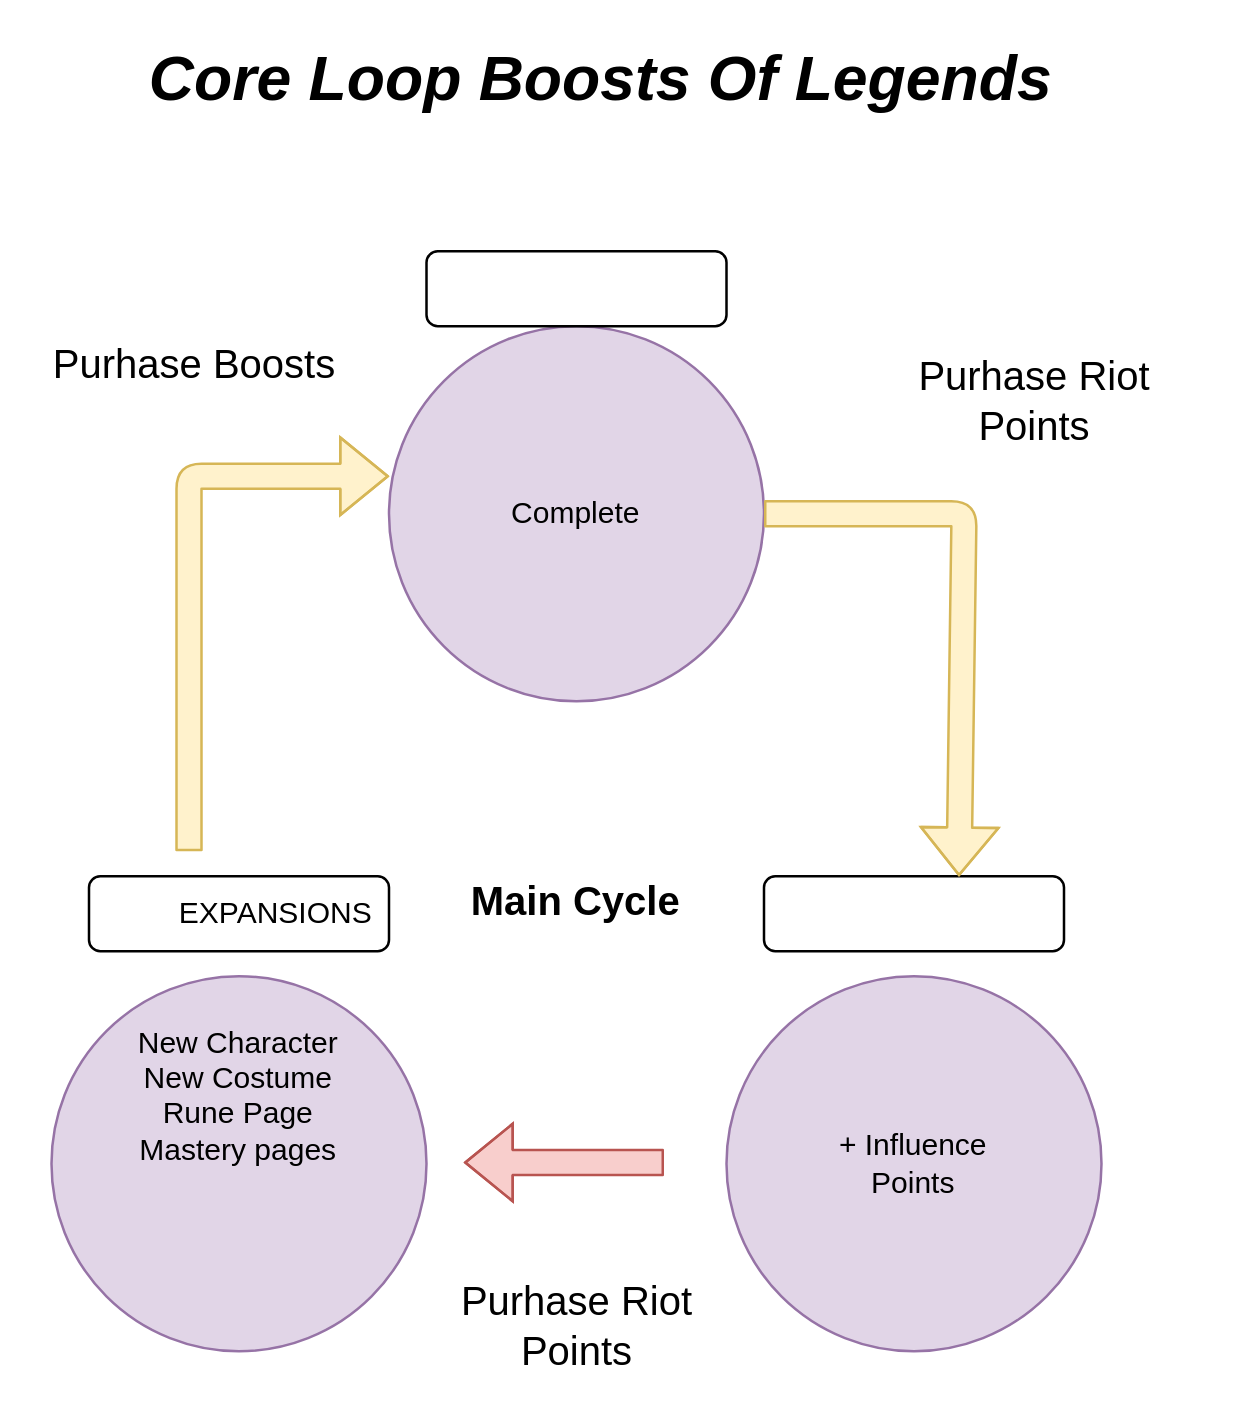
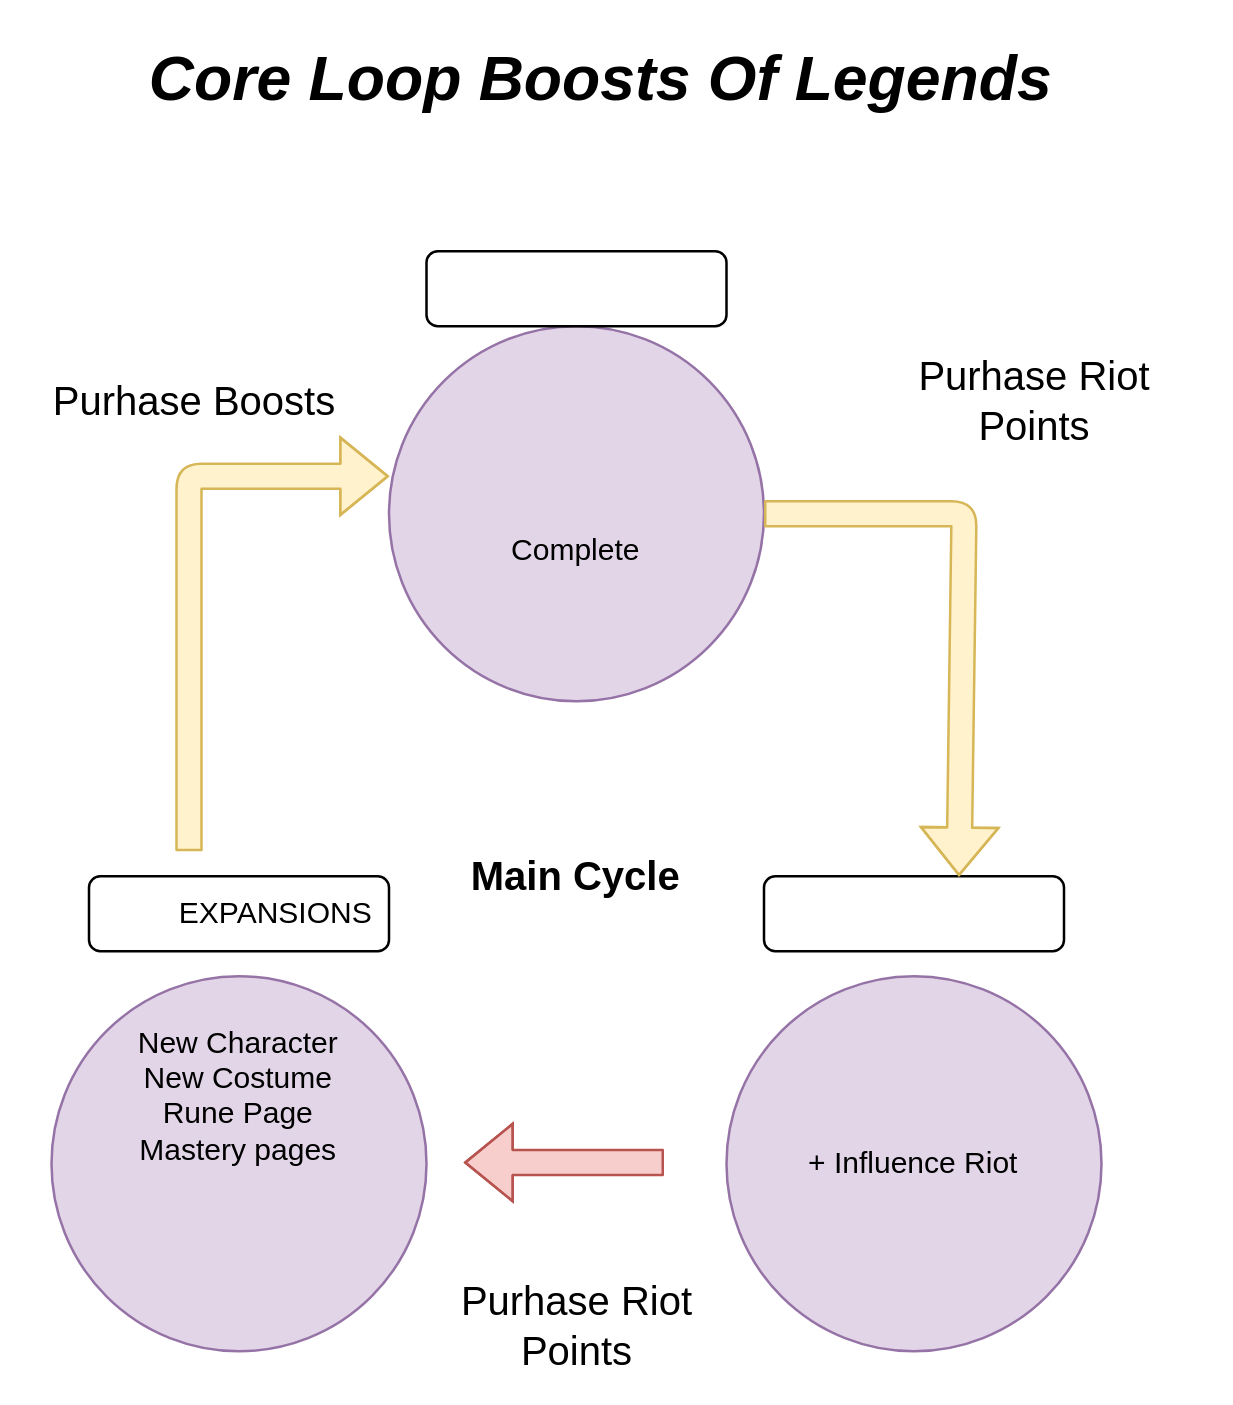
(195, 364) -> (195, 401)
(576, 514) -> (576, 551)
(576, 901) -> (576, 876)
(914, 1164) -> (914, 1164)
